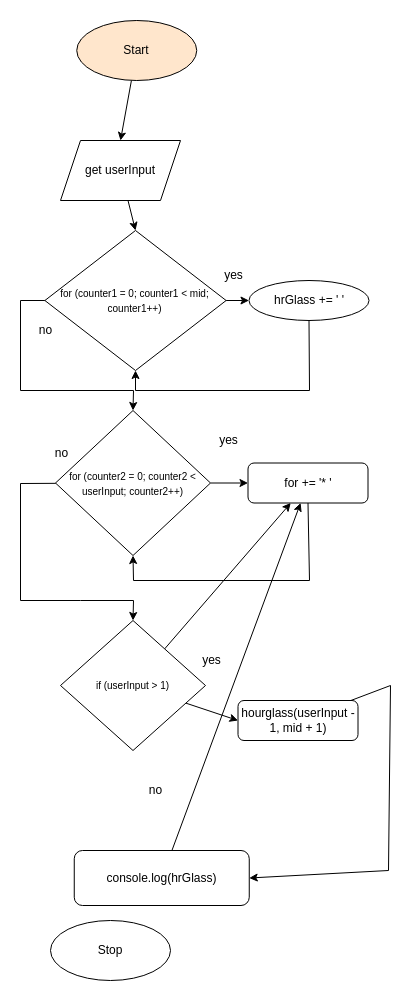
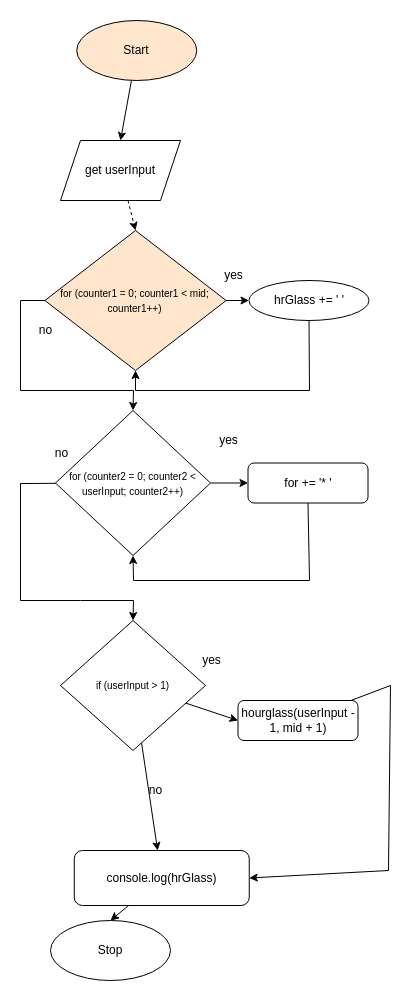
(131, 213) -> (131, 213)
(136, 301) -> (136, 301)
(226, 578) -> (149, 794)
(235, 680) -> (122, 911)
